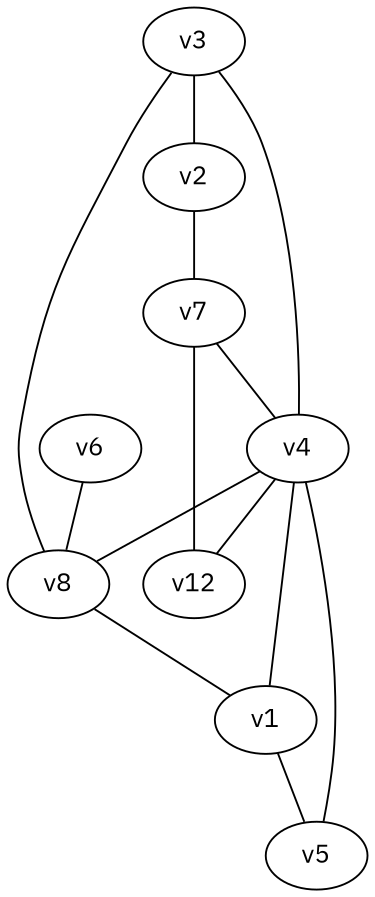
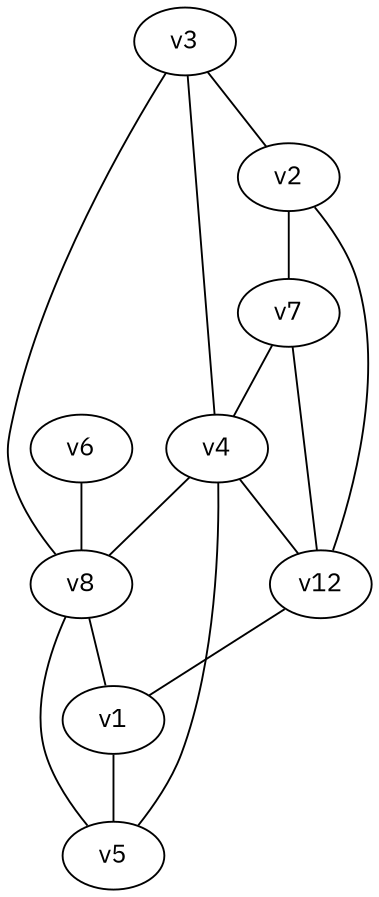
none -> (368, 375)
(282, 584) -> (220, 650)
none -> (41, 725)
